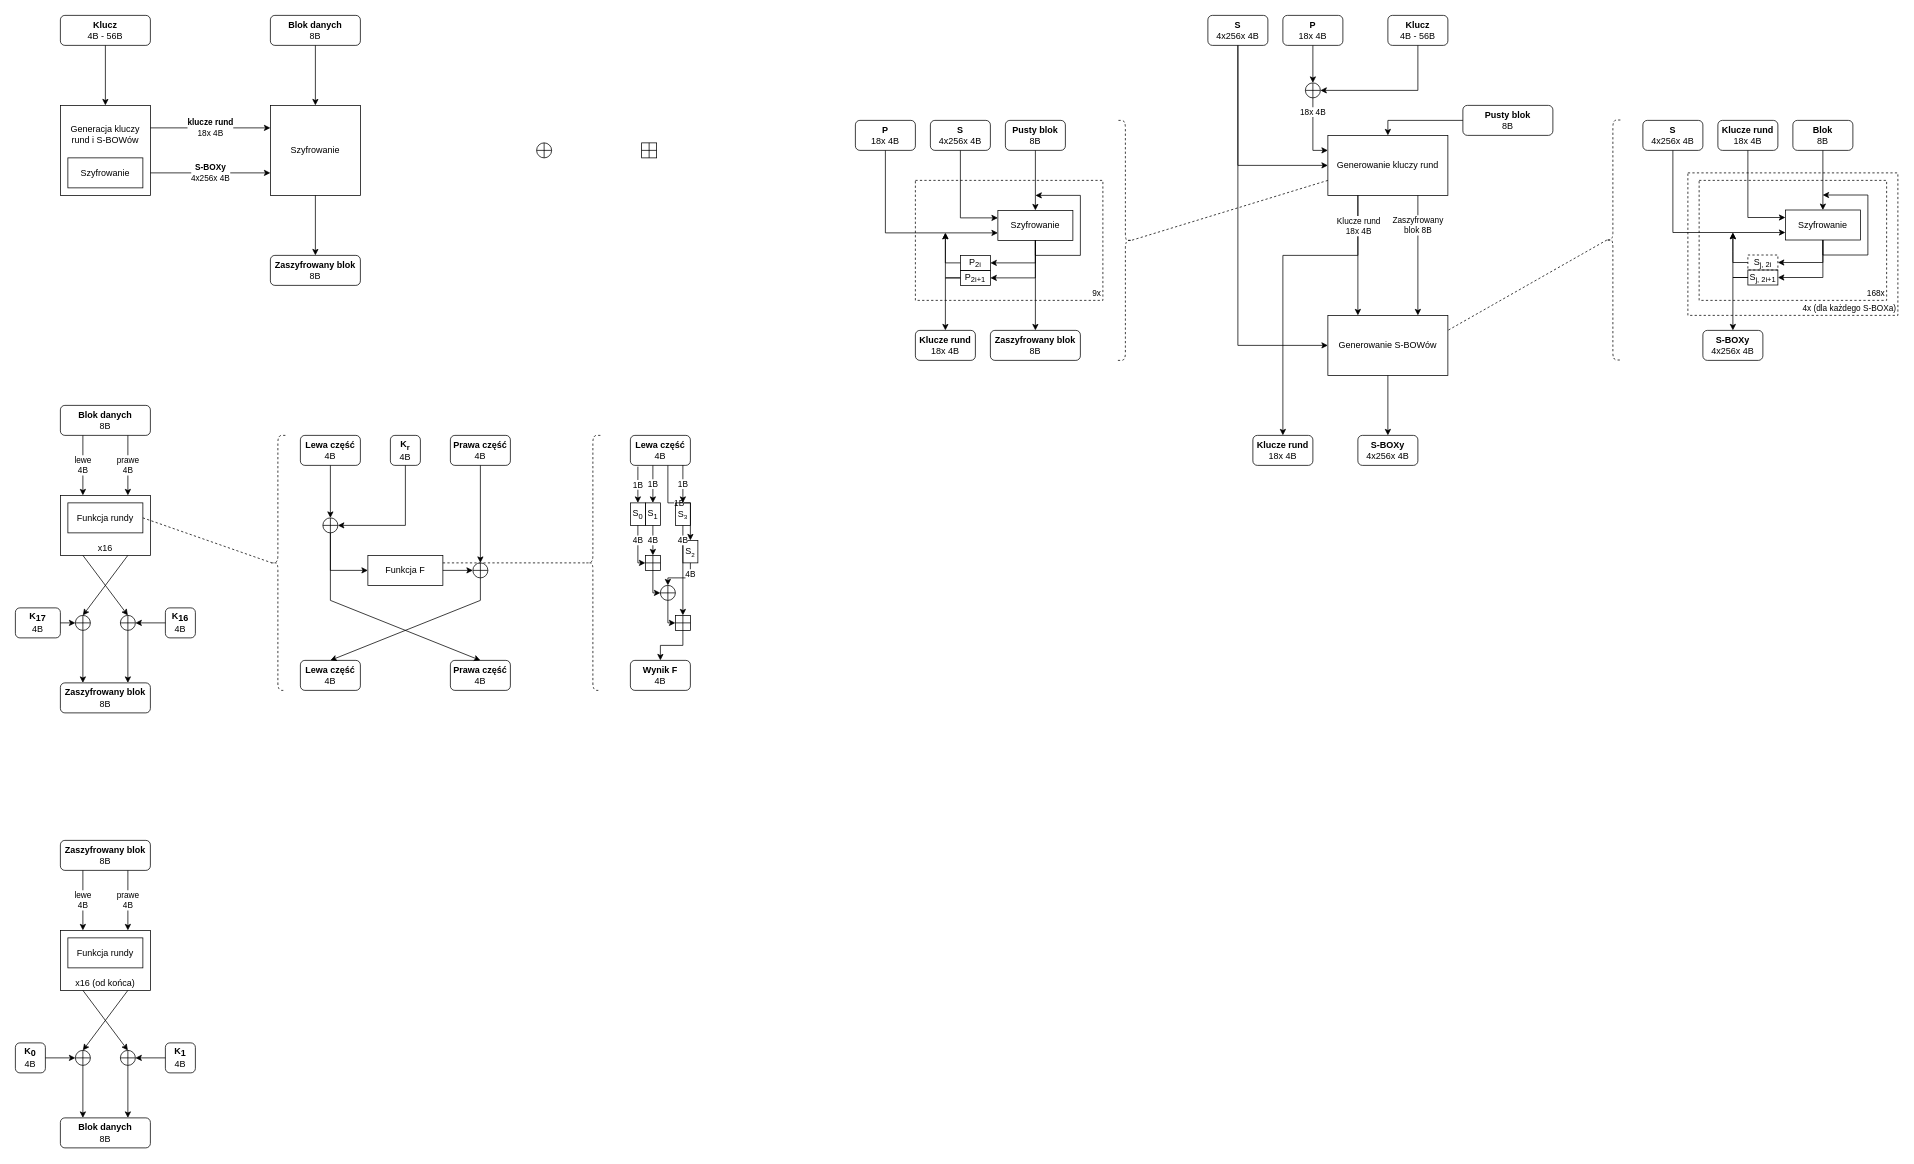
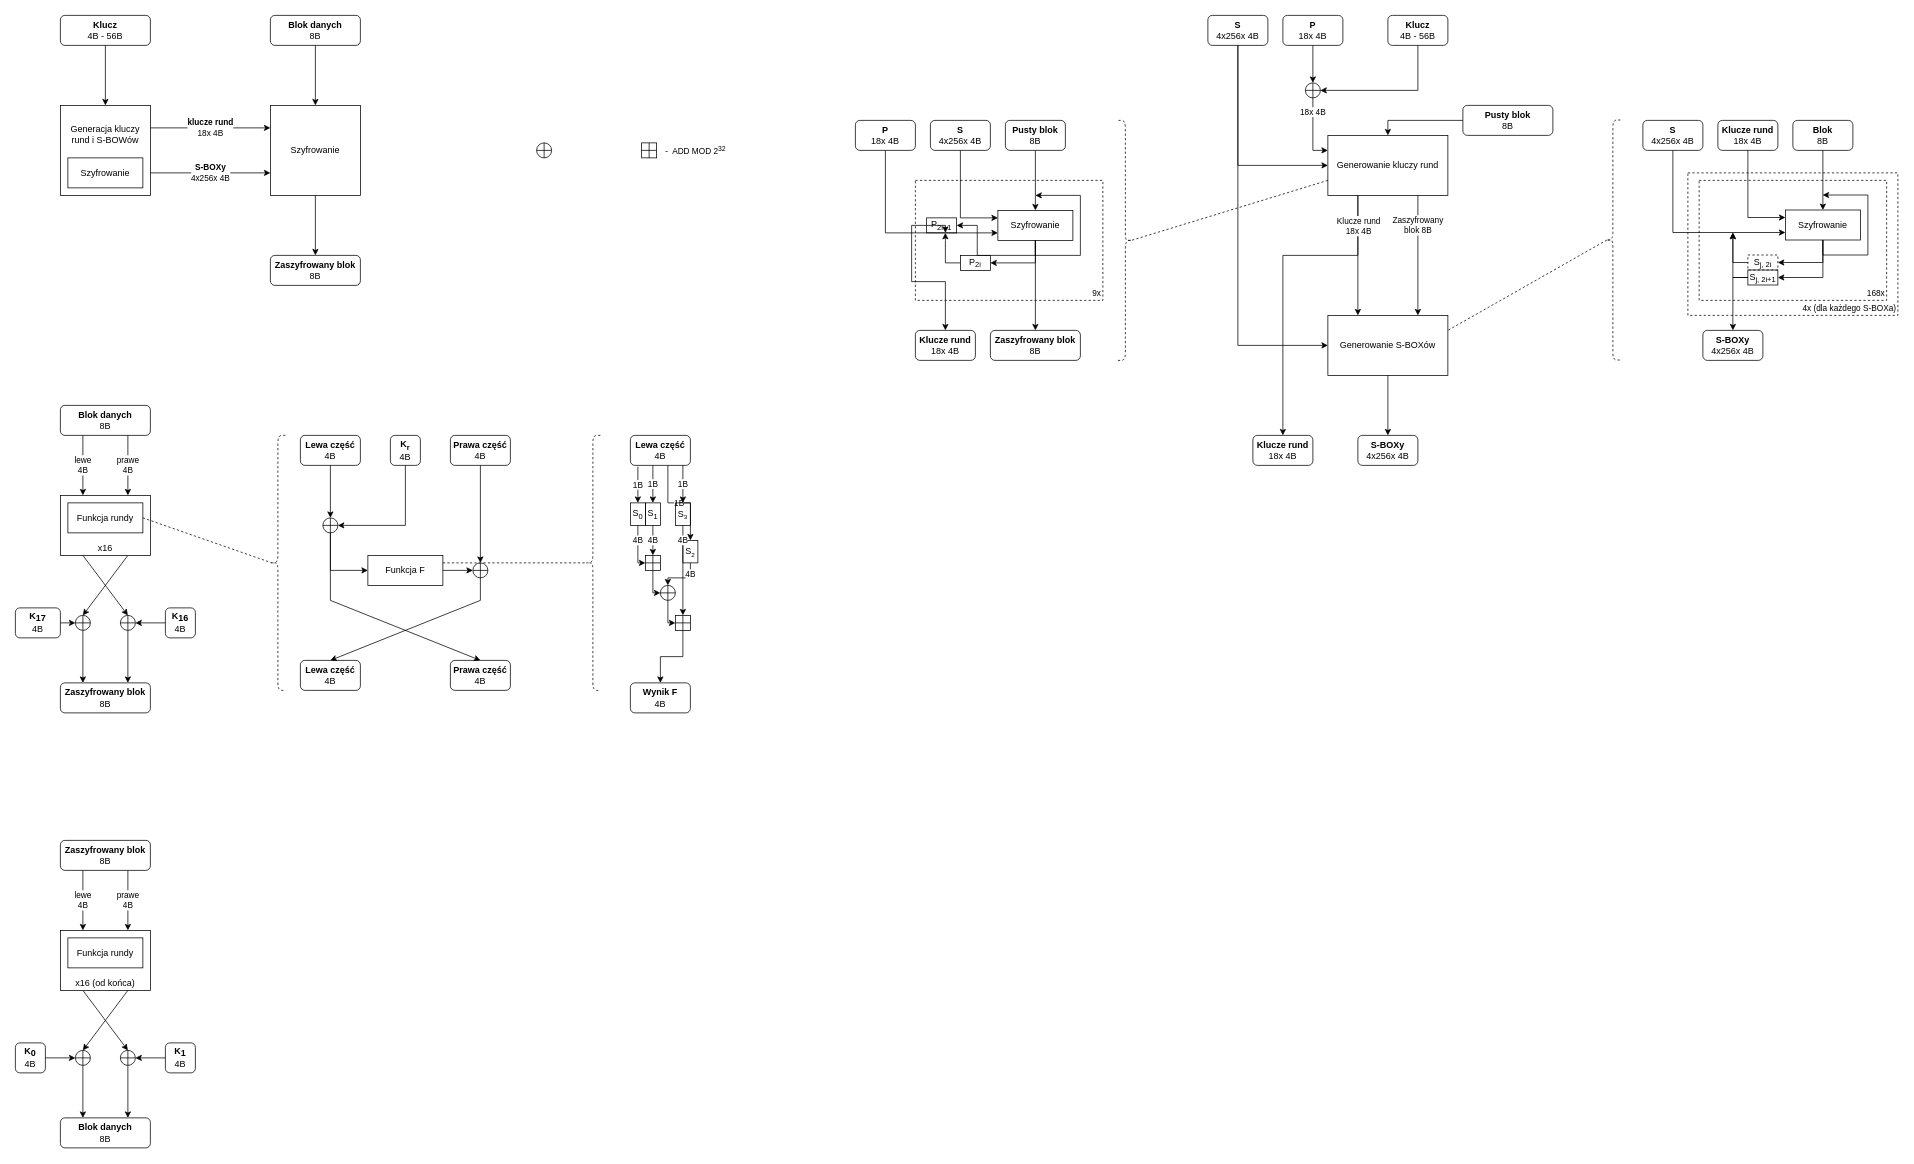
none -> (702, 150)
(975, 278) -> (942, 225)
(1388, 345) -> (1388, 345)
(660, 675) -> (660, 698)
